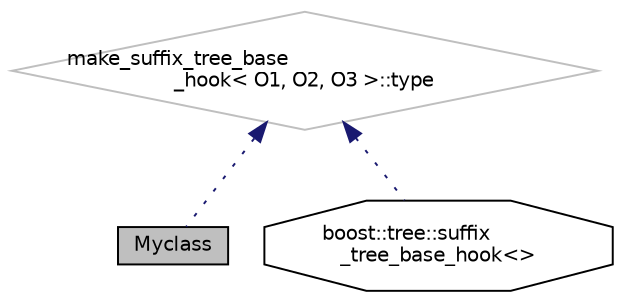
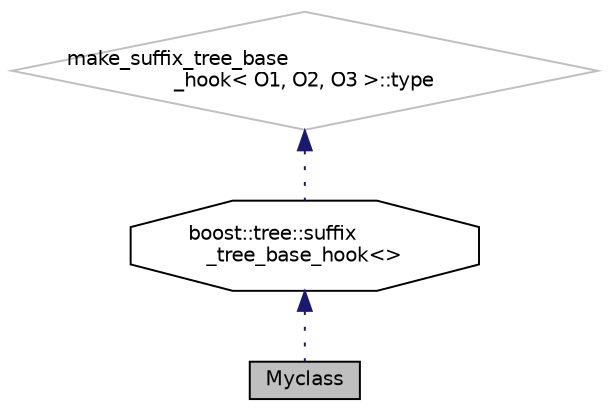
(220, 183) -> (305, 336)
